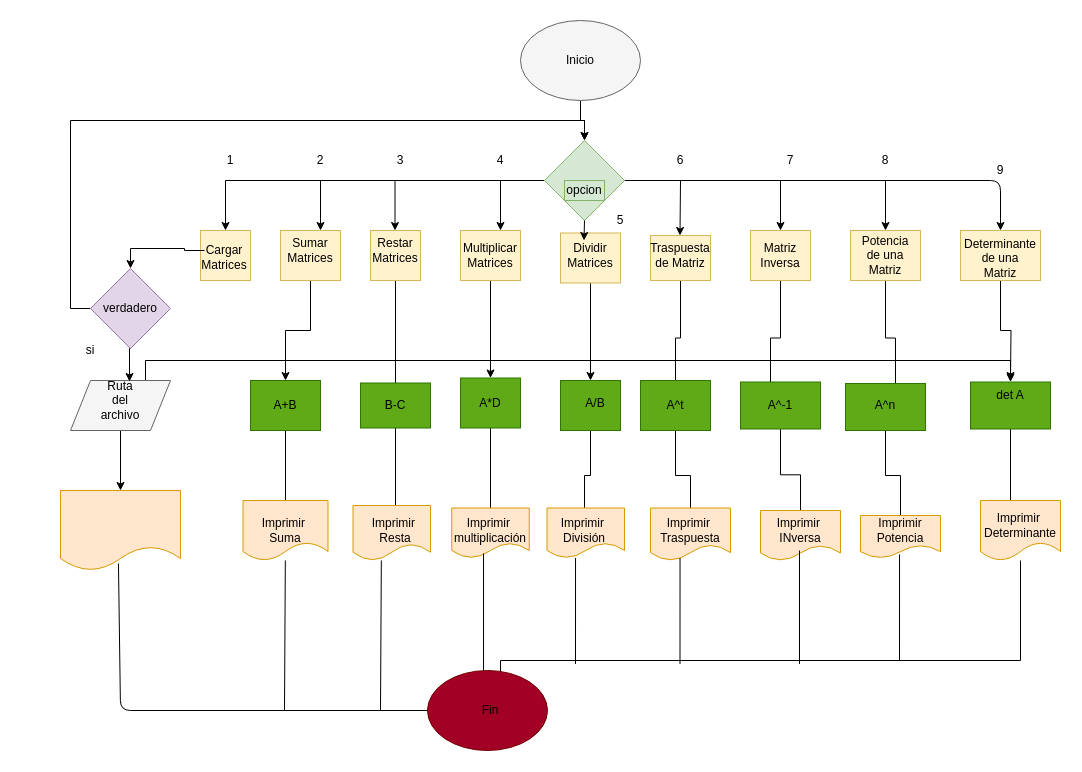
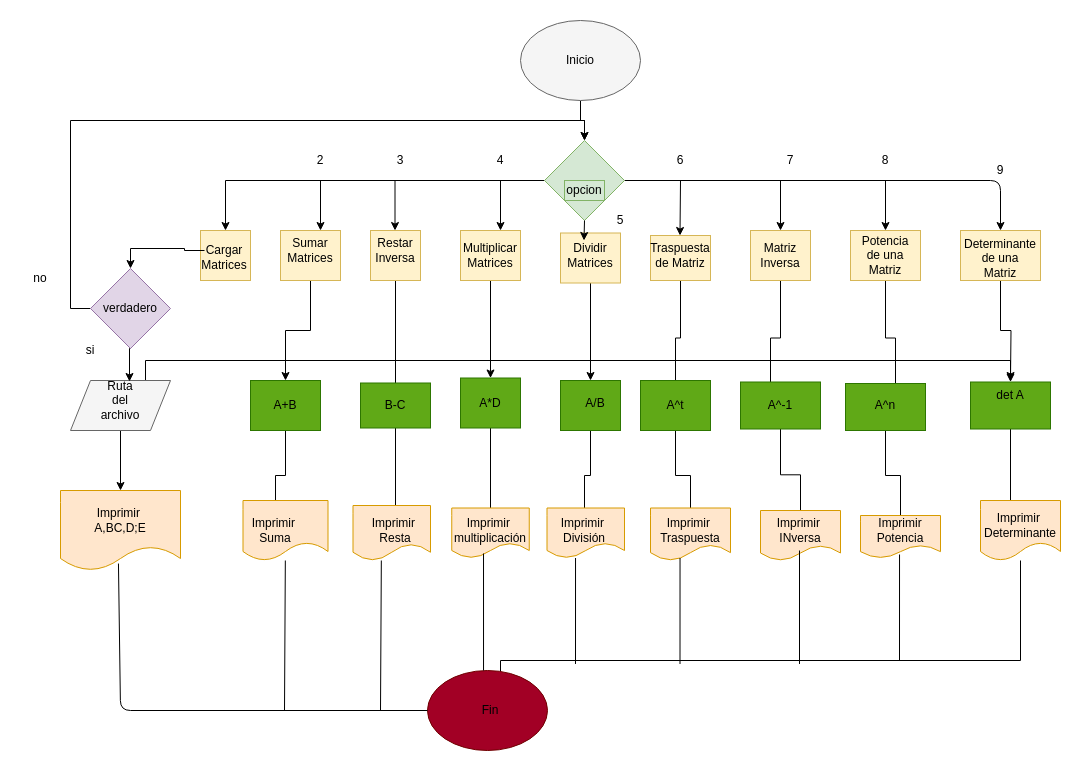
(231, 161) -> none
(396, 251) -> (396, 251)
none -> (41, 279)
none -> (121, 521)
(286, 531) -> (276, 531)
